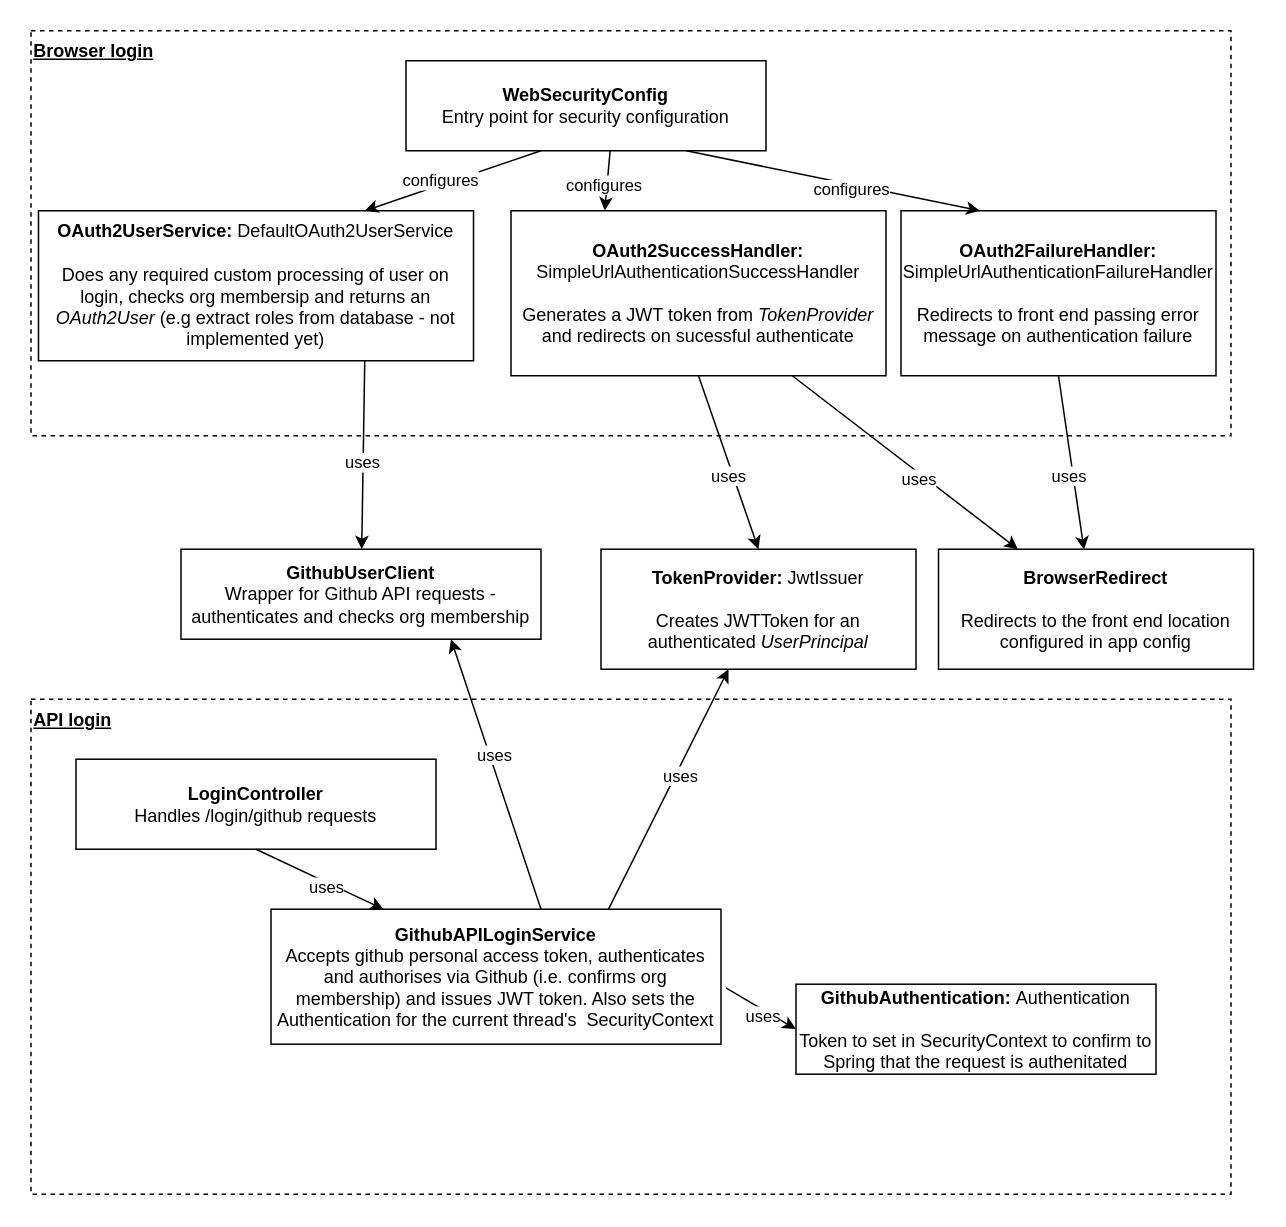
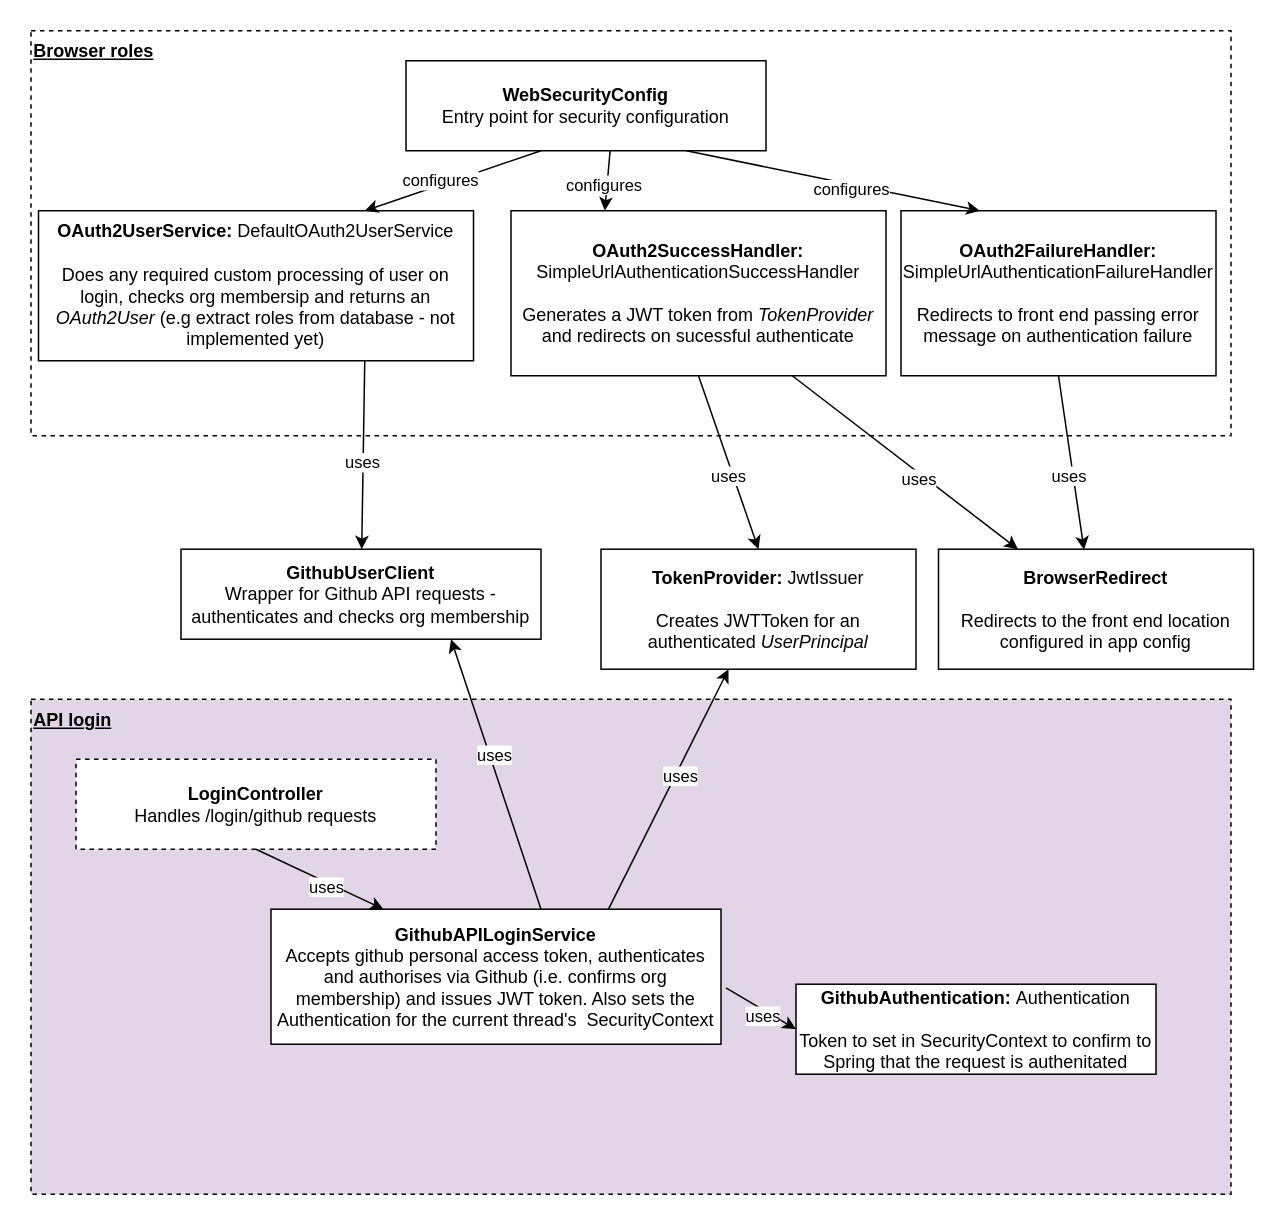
(92, 52) -> (95, 52)
(72, 721) -> (72, 721)
(256, 804) -> (256, 804)
